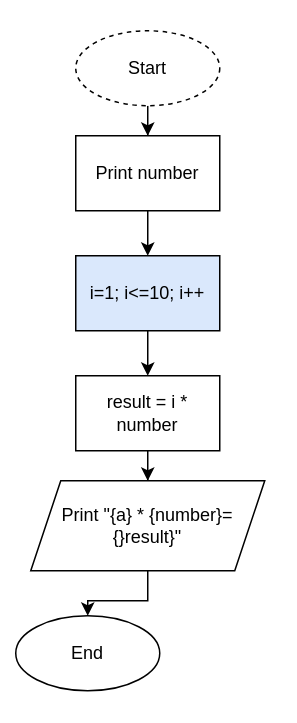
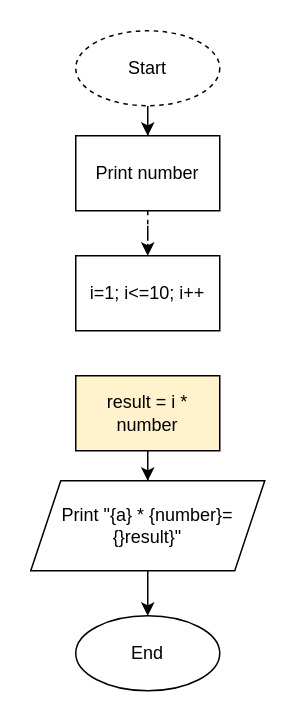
(148, 220) -> (148, 220)
(148, 293) -> (148, 293)
(148, 359) -> none
(148, 413) -> (148, 413)
(88, 653) -> (148, 653)
